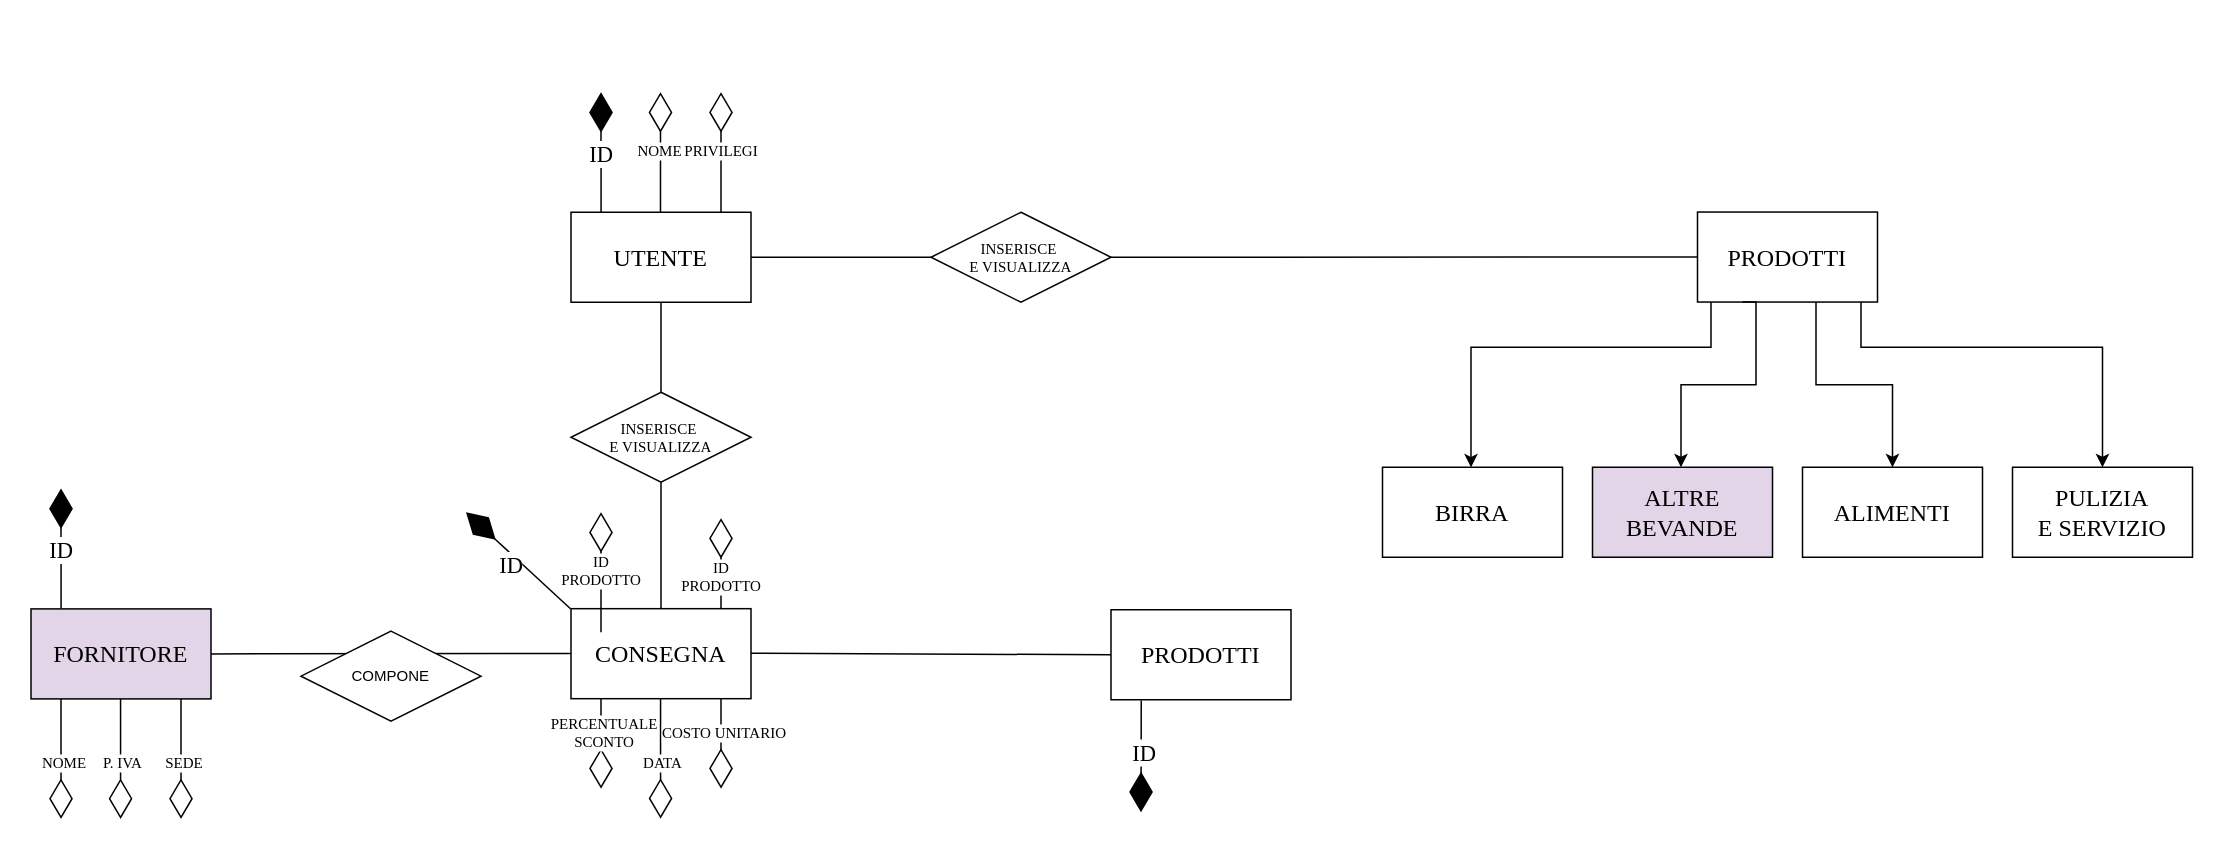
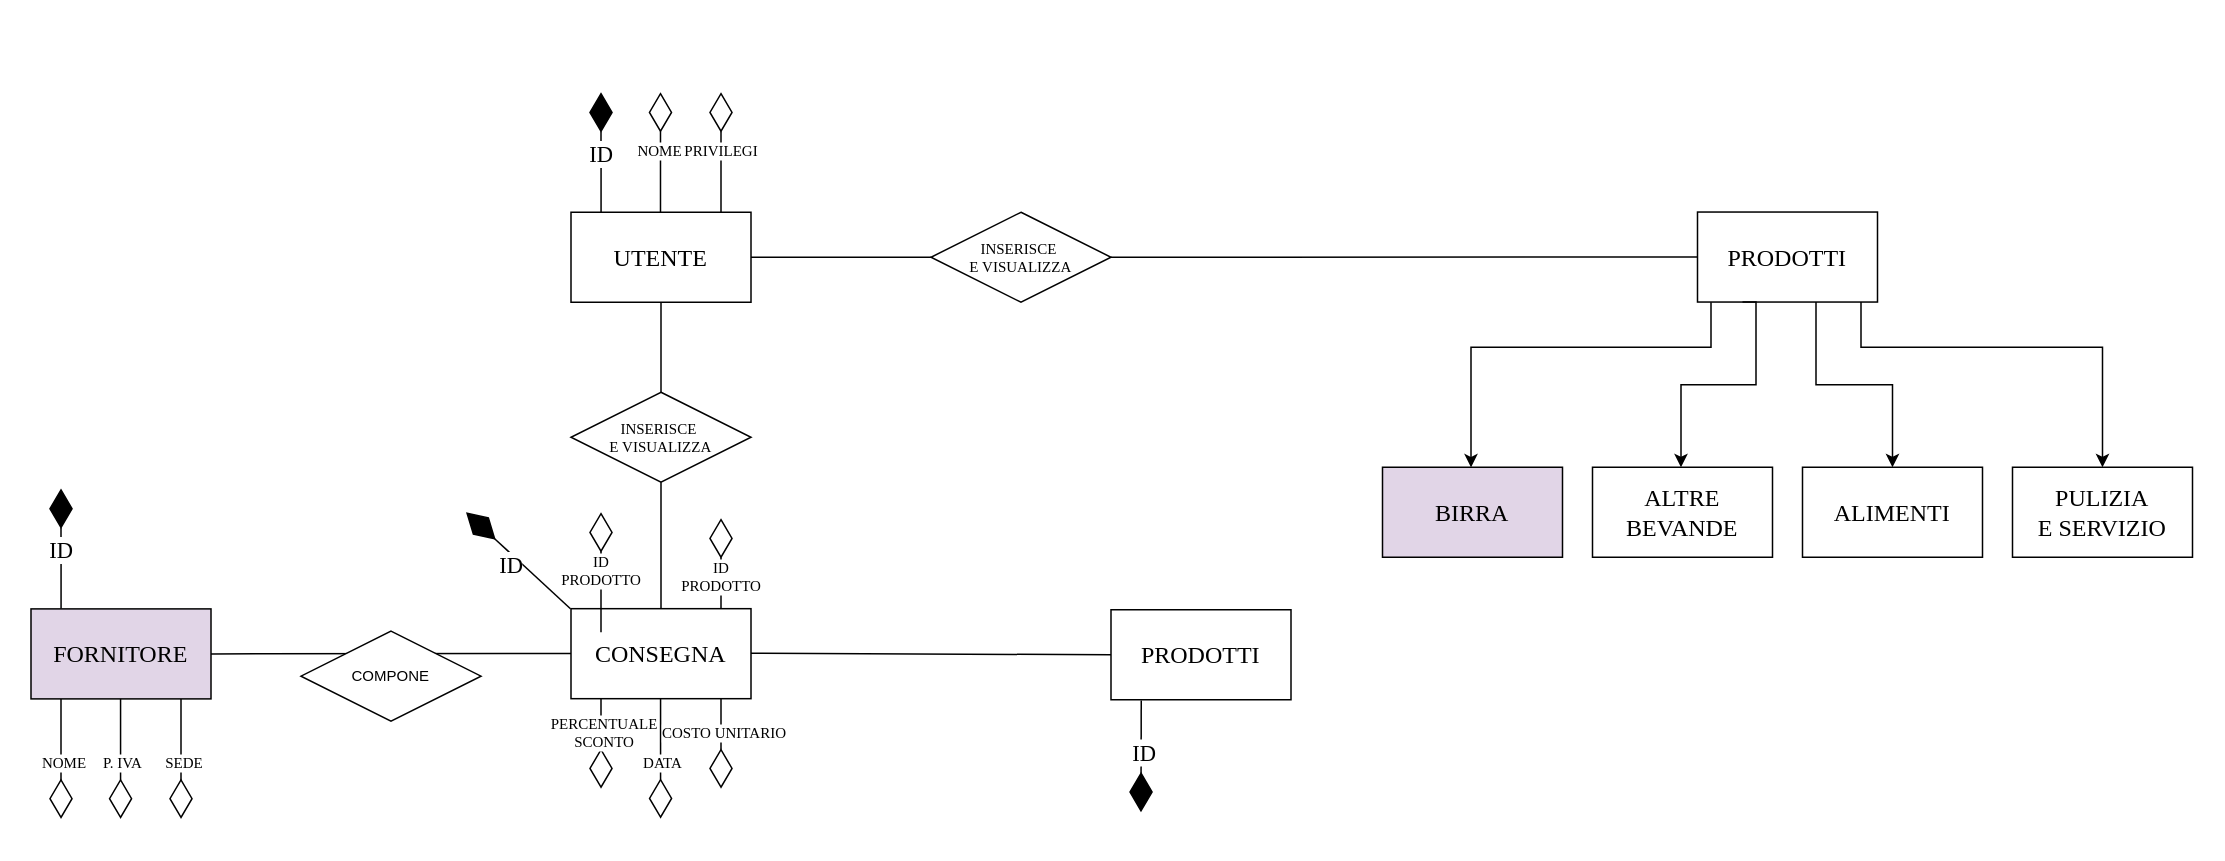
(1472, 512) -> (1472, 512)
(1682, 512) -> (1682, 512)
